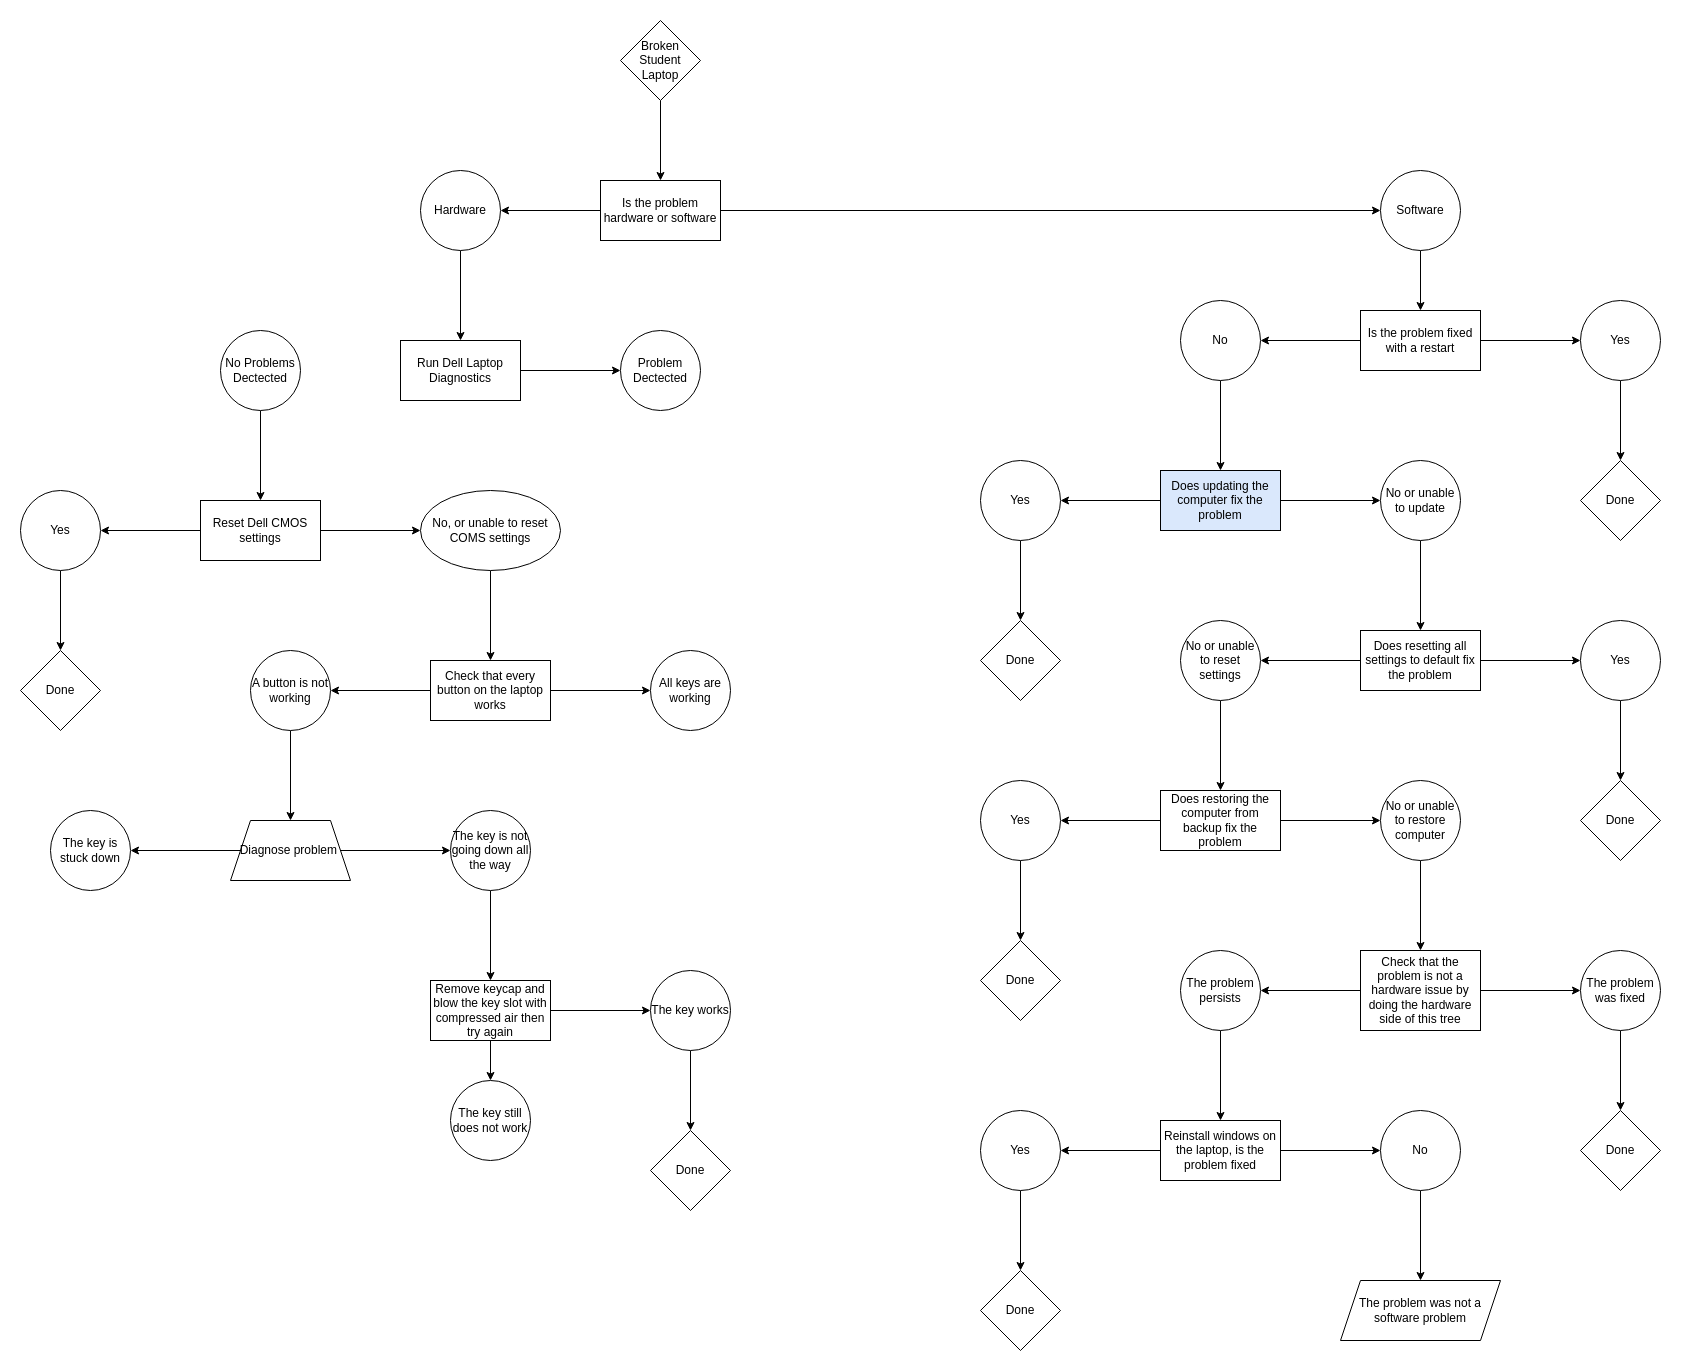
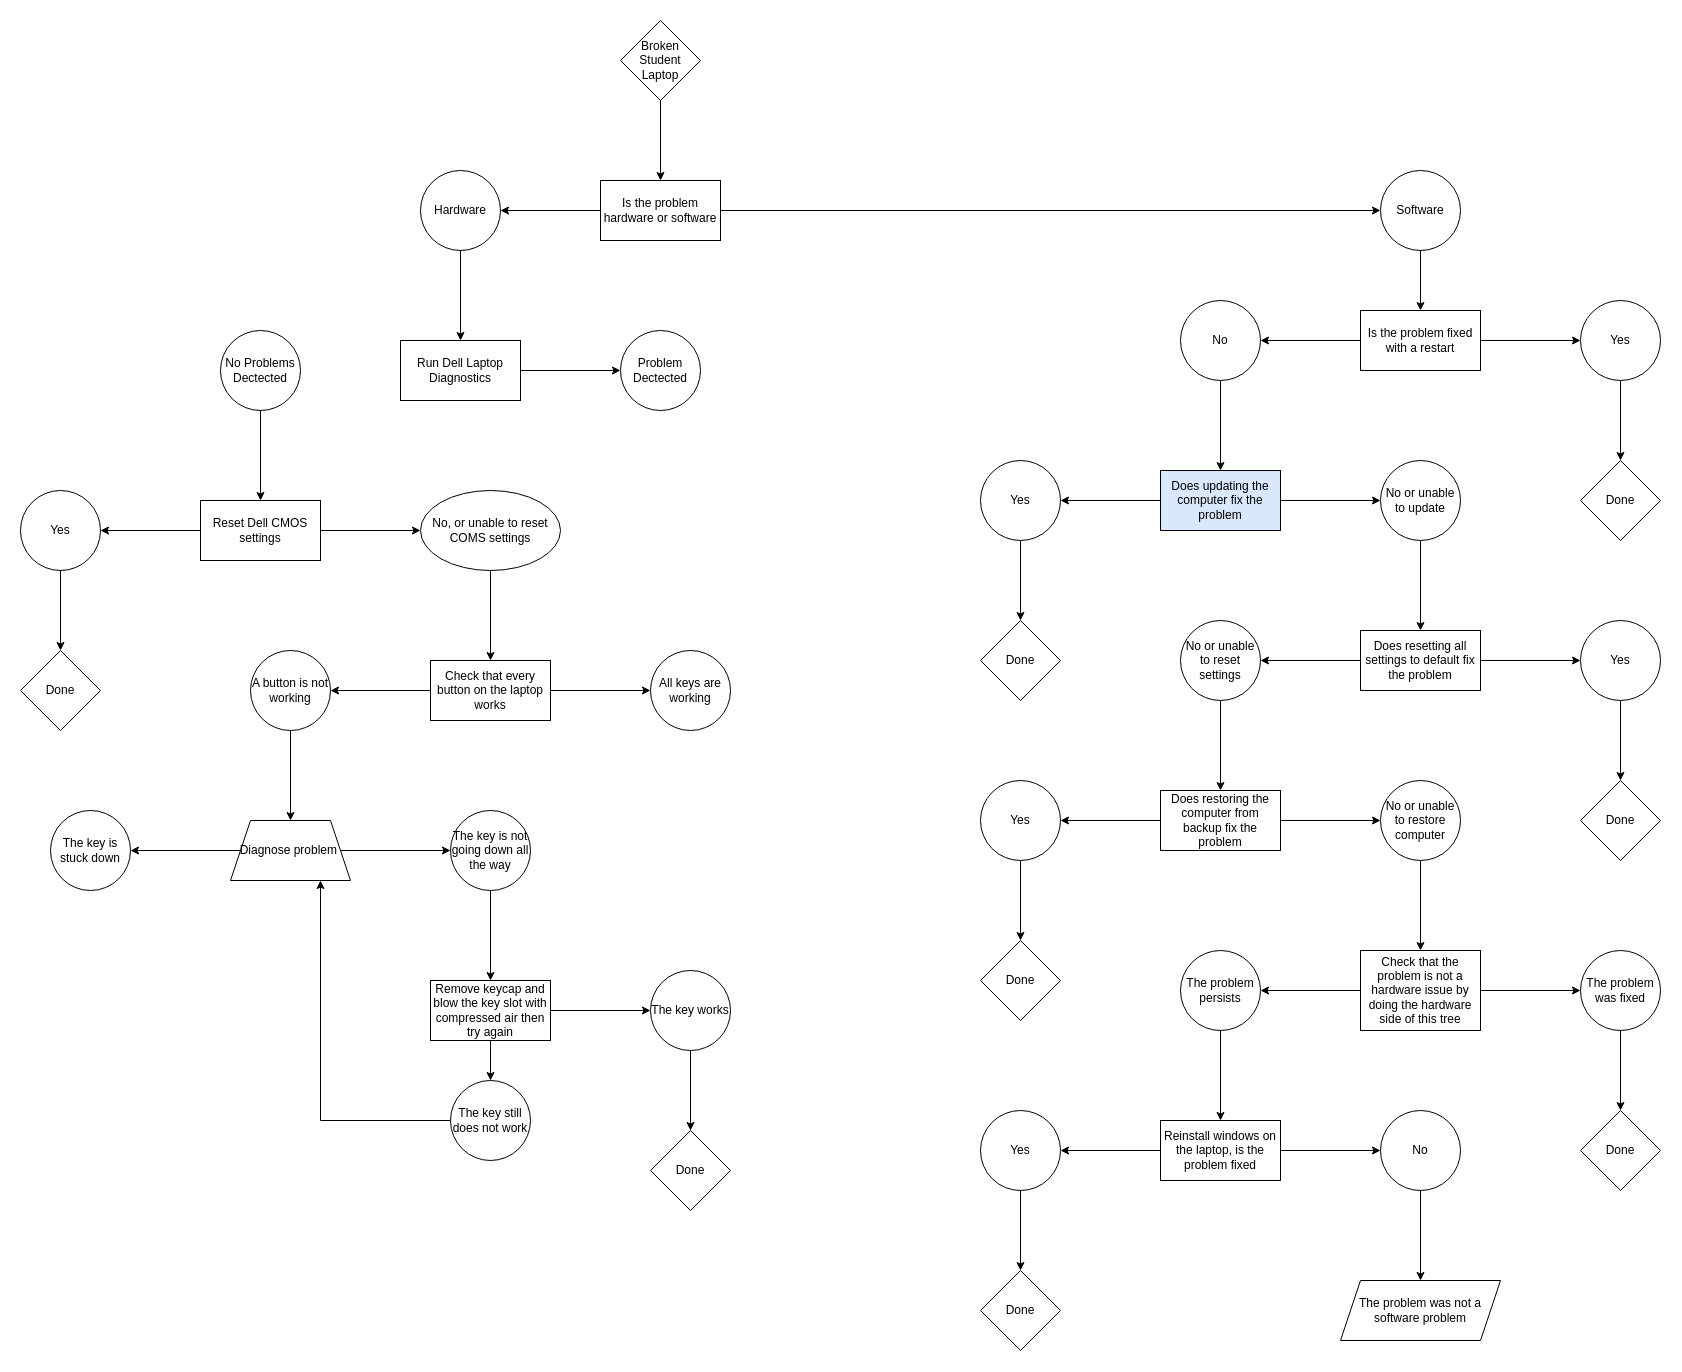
none -> (321, 1069)
